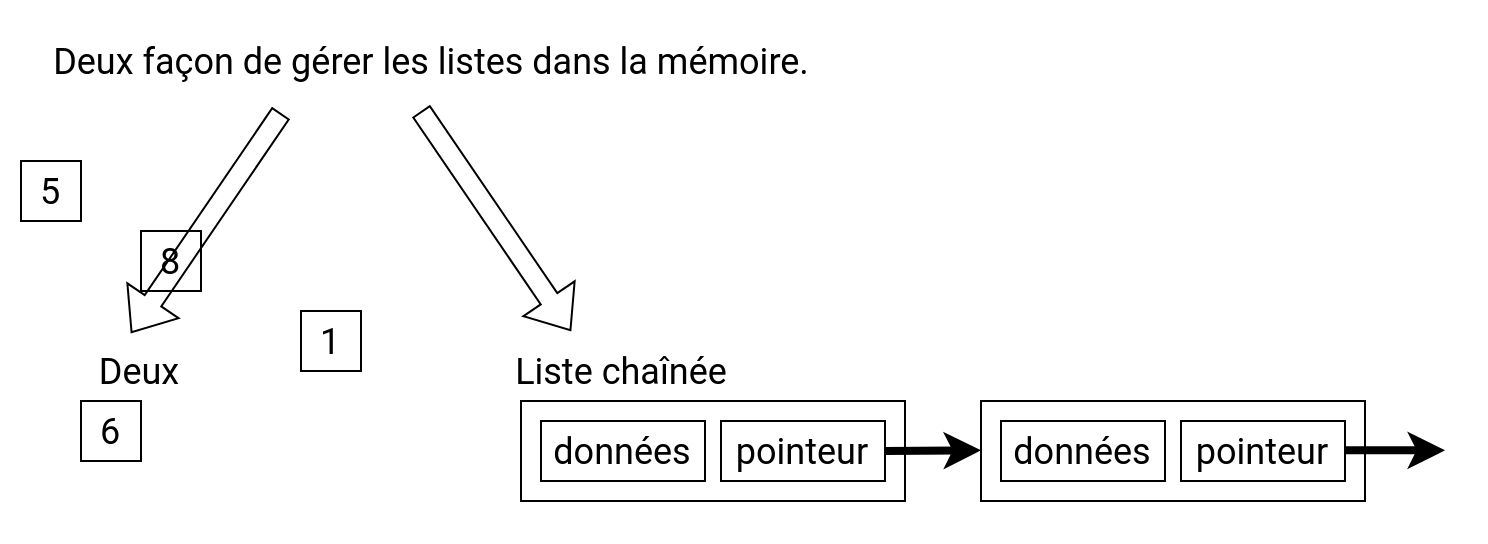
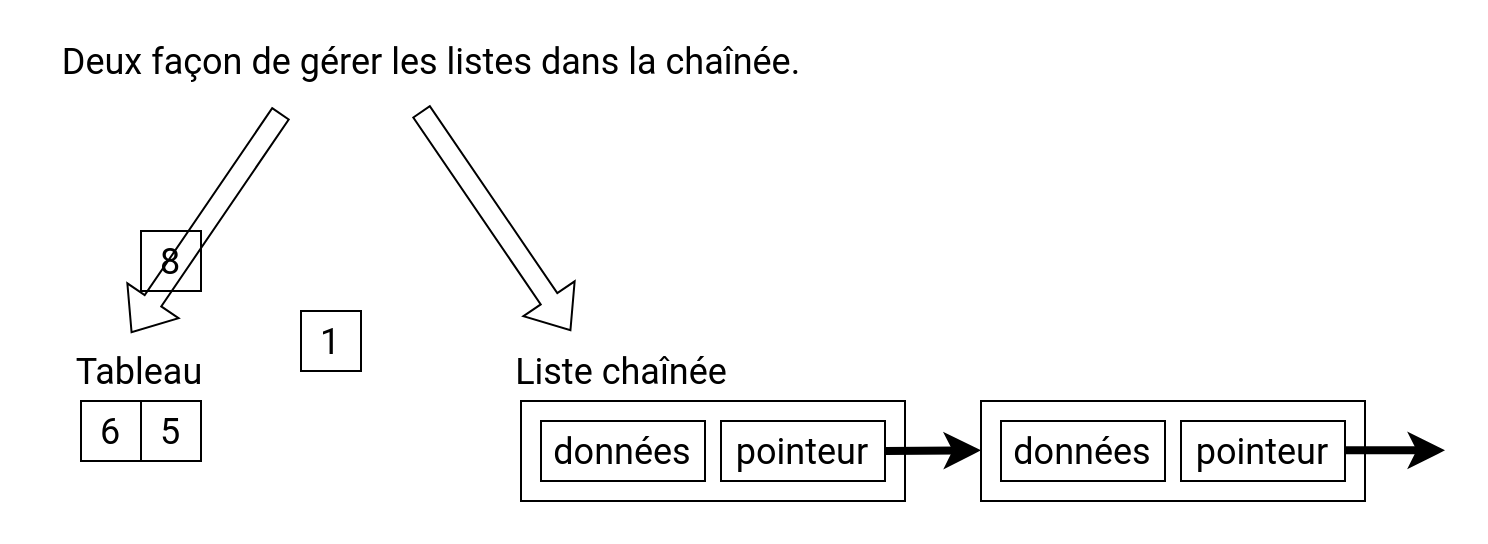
(432, 61) -> (432, 61)
(51, 191) -> (171, 431)
(140, 371) -> (140, 371)
